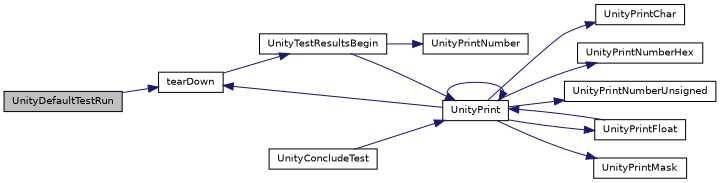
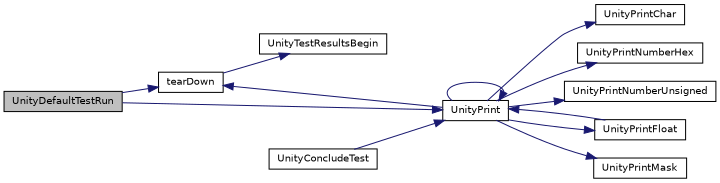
(476, 44) -> none
(399, 74) -> (277, 106)
